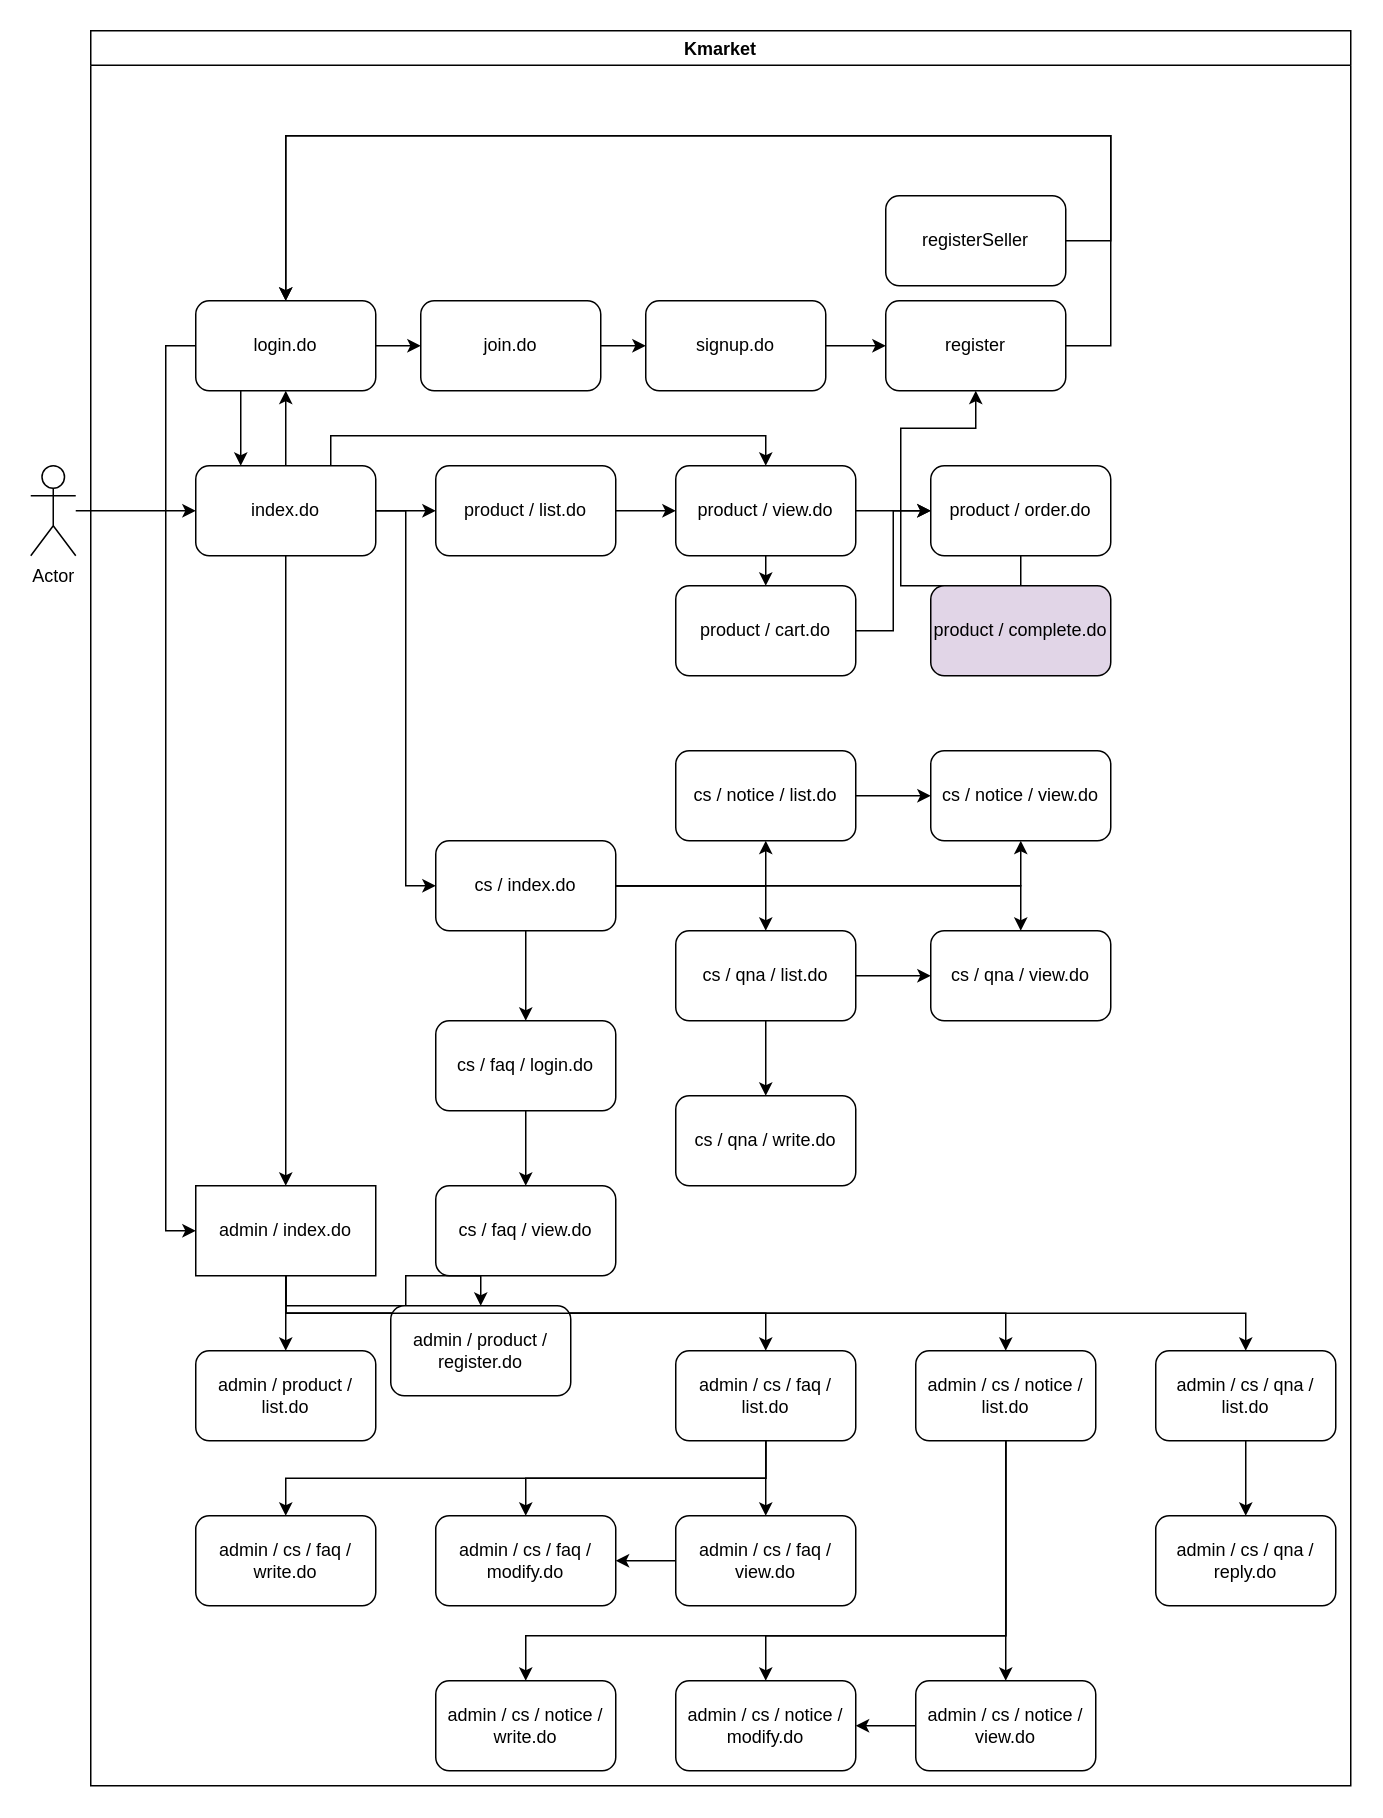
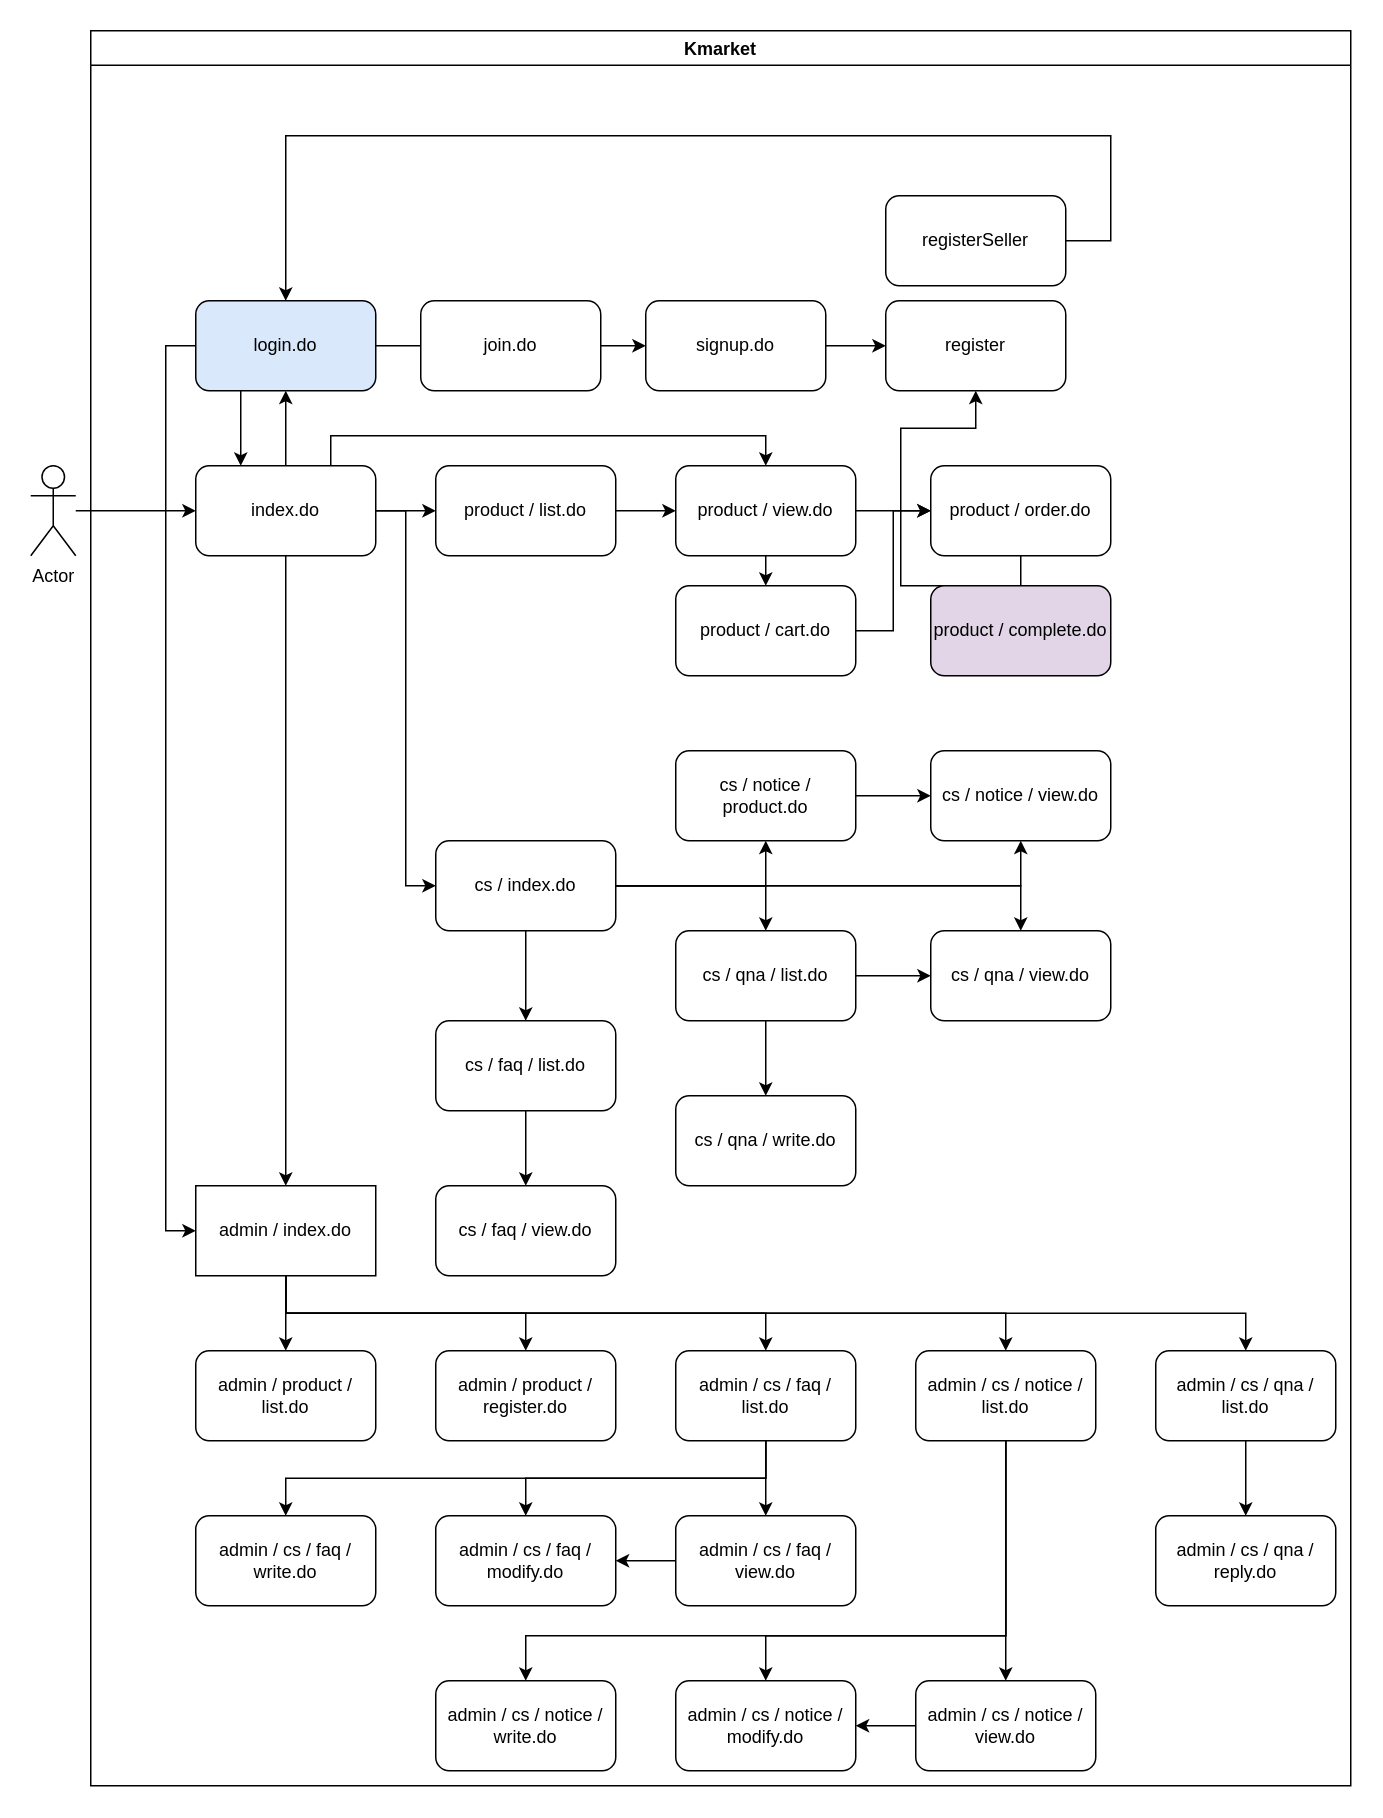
(1111, 316) -> none
(286, 346) -> (286, 346)
(409, 346) -> (413, 346)
(766, 796) -> (766, 796)
(526, 1066) -> (526, 1066)
(481, 1351) -> (526, 1396)
